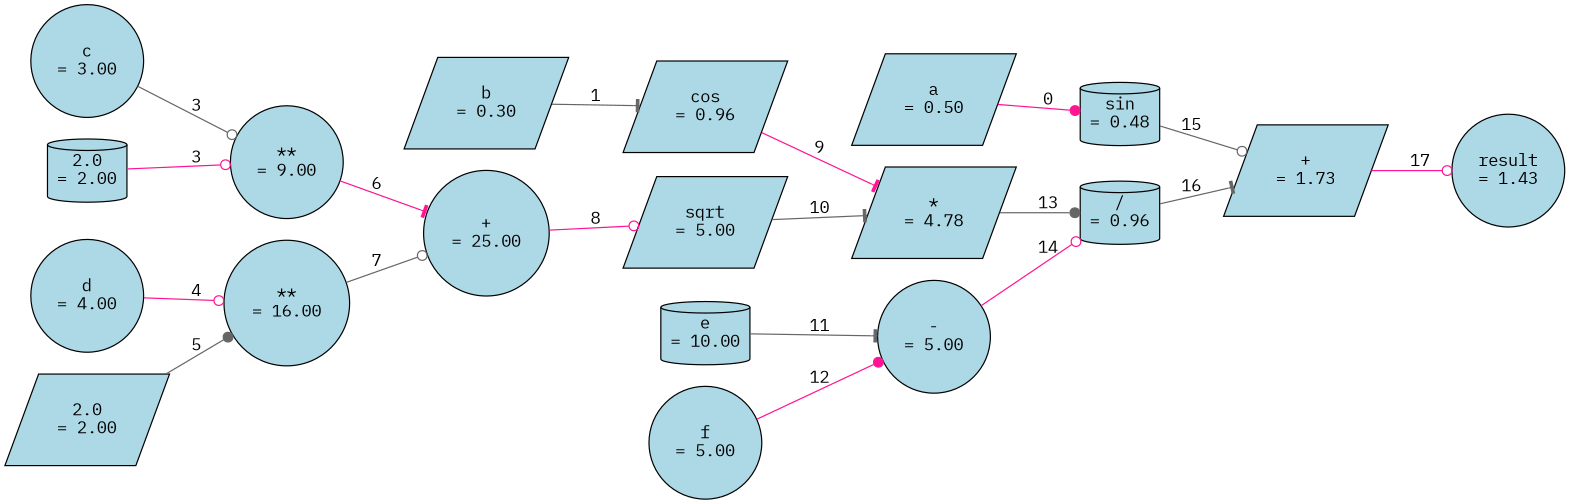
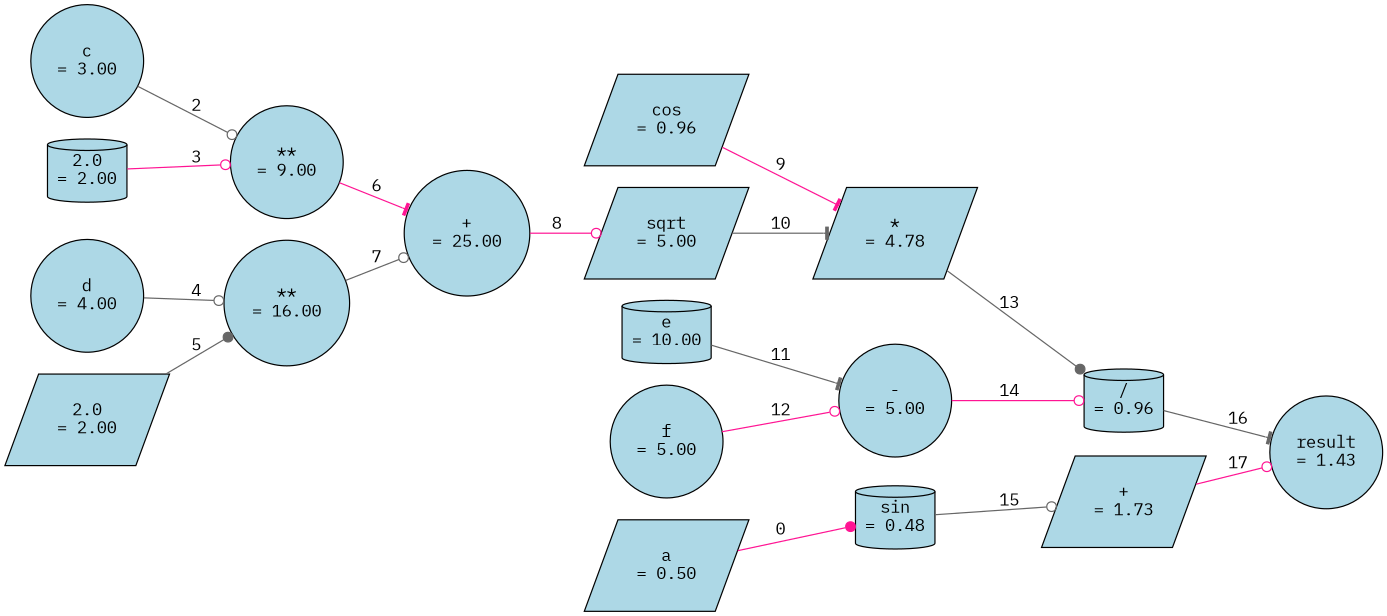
(486, 103) -> none
(197, 106) -> (197, 106)
(1194, 196) -> (1215, 424)
(179, 299) -> (179, 299)
(815, 392) -> (776, 422)
